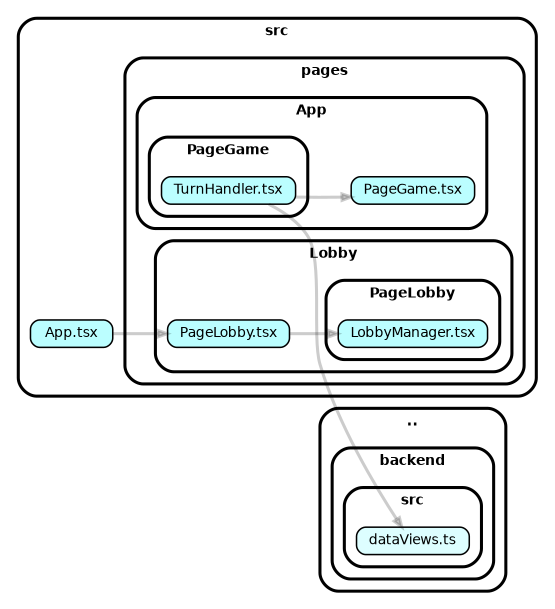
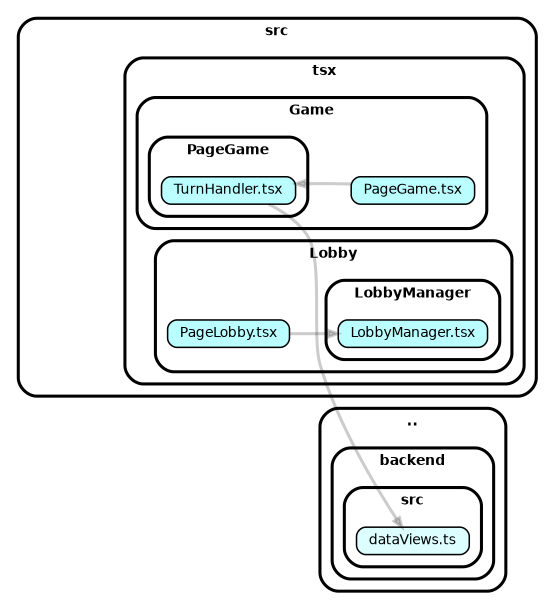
(325, 72) -> (325, 72)
(312, 111) -> (312, 111)
(319, 197) -> (328, 184)
(413, 294) -> (413, 294)
(72, 334) -> none
